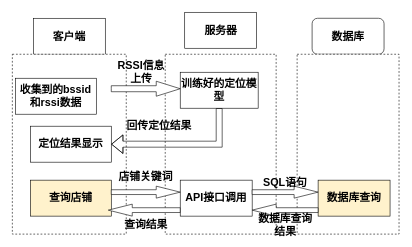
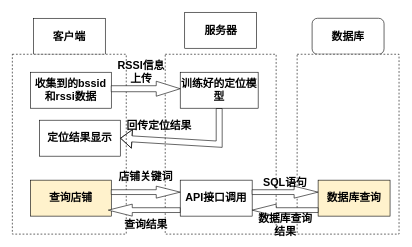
(56, 96) -> (71, 90)
(71, 144) -> (80, 138)
